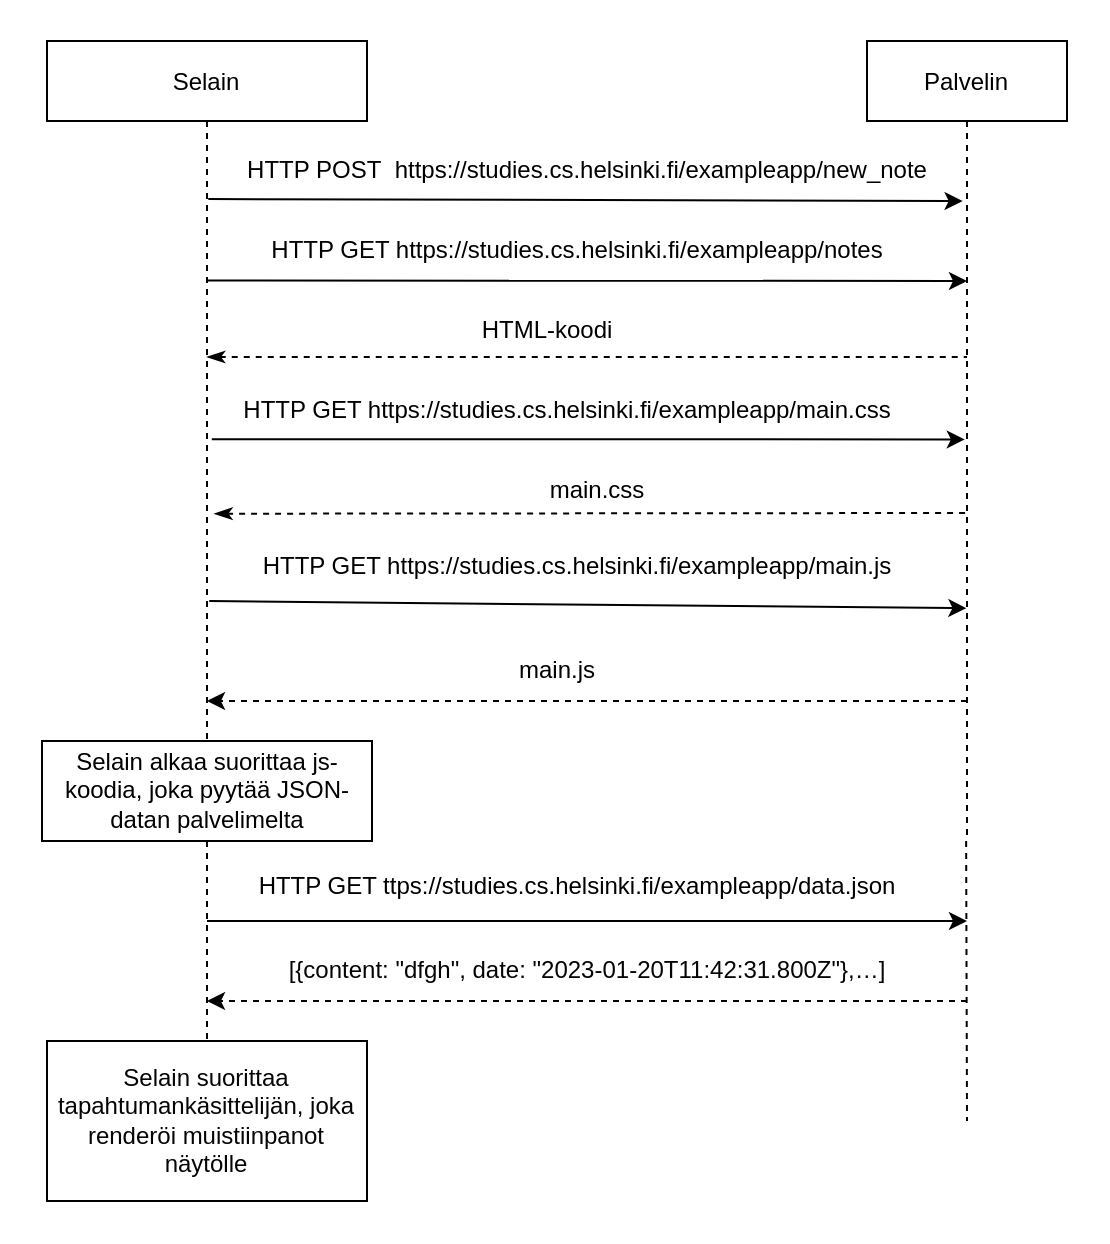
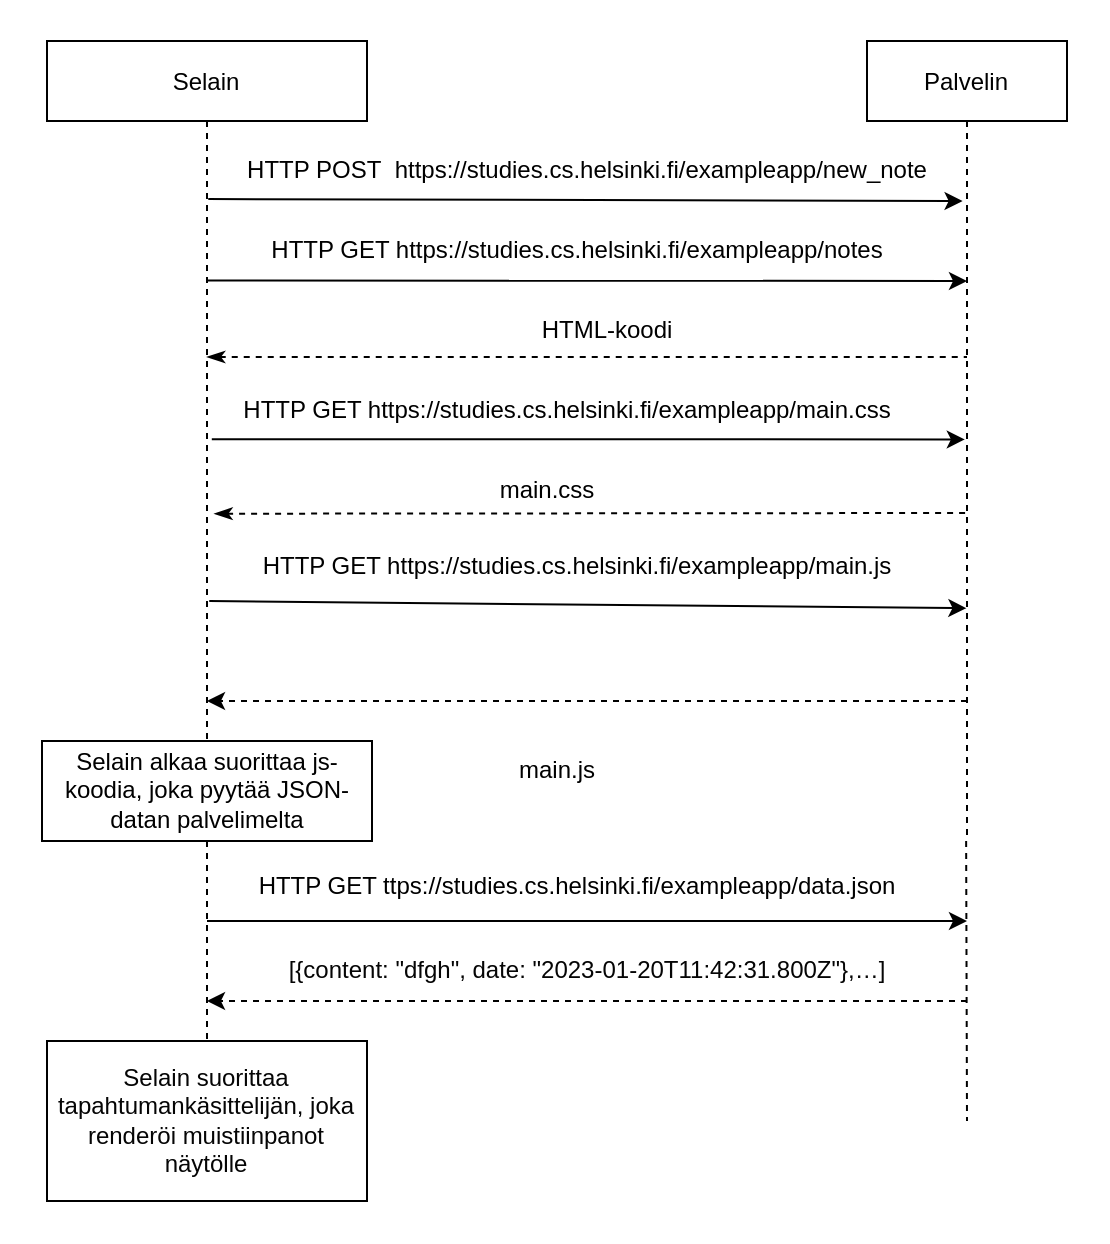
(547, 331) -> (607, 331)
(597, 491) -> (547, 491)
(557, 671) -> (557, 771)
